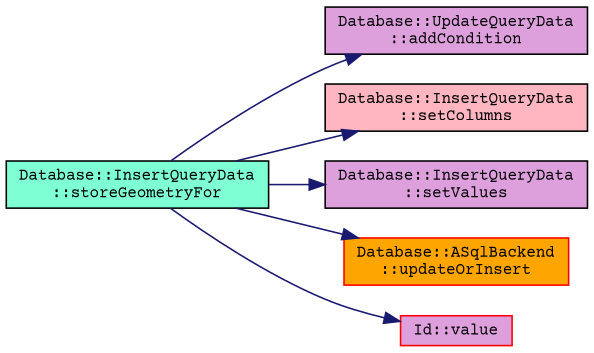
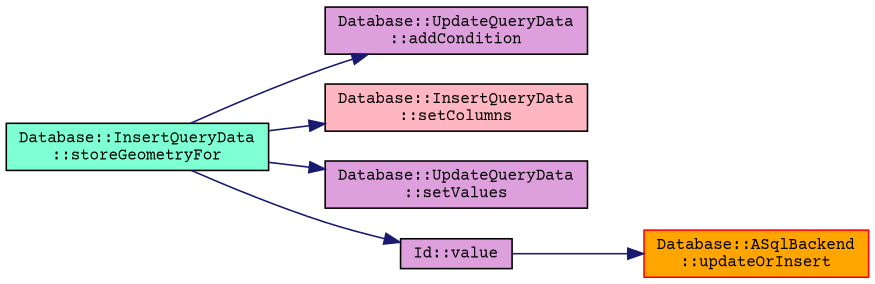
(456, 185) -> (456, 185)
(289, 221) -> (570, 254)
(456, 331) -> (456, 254)
